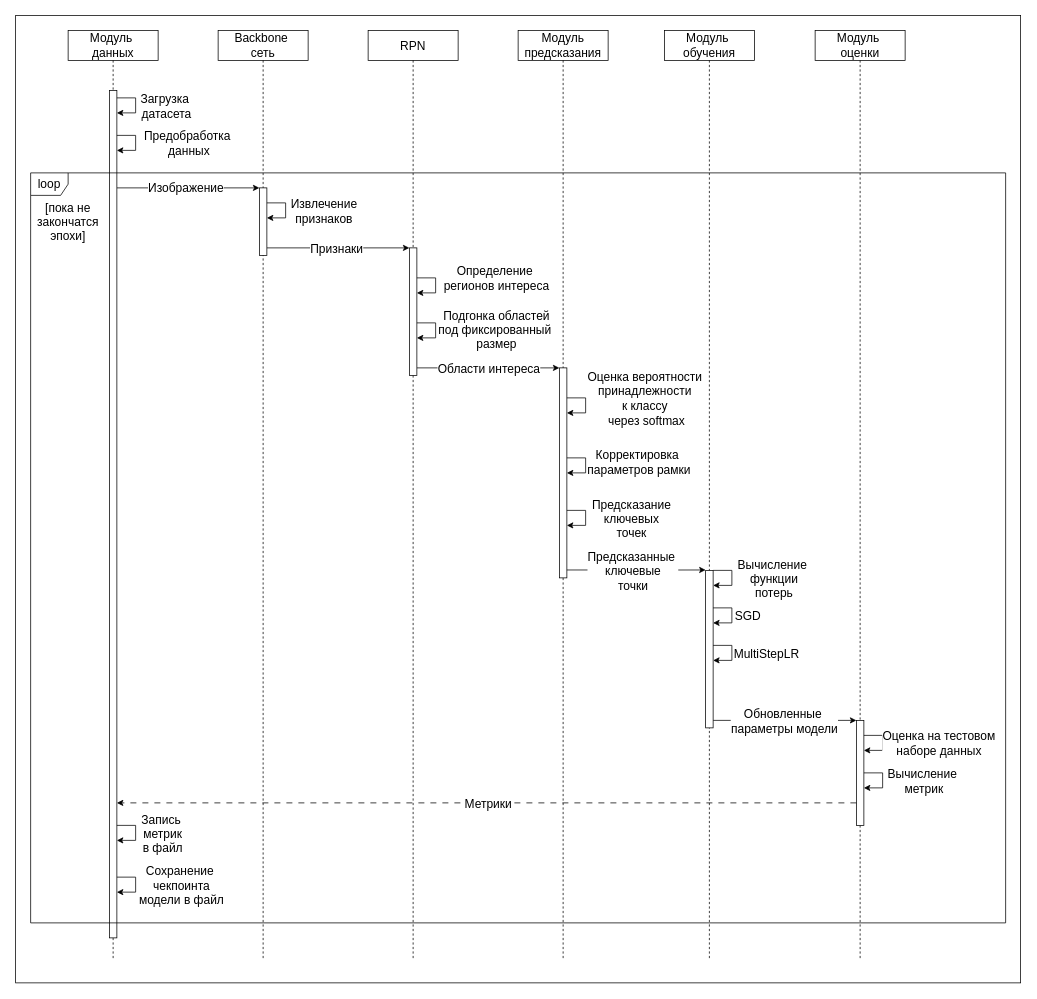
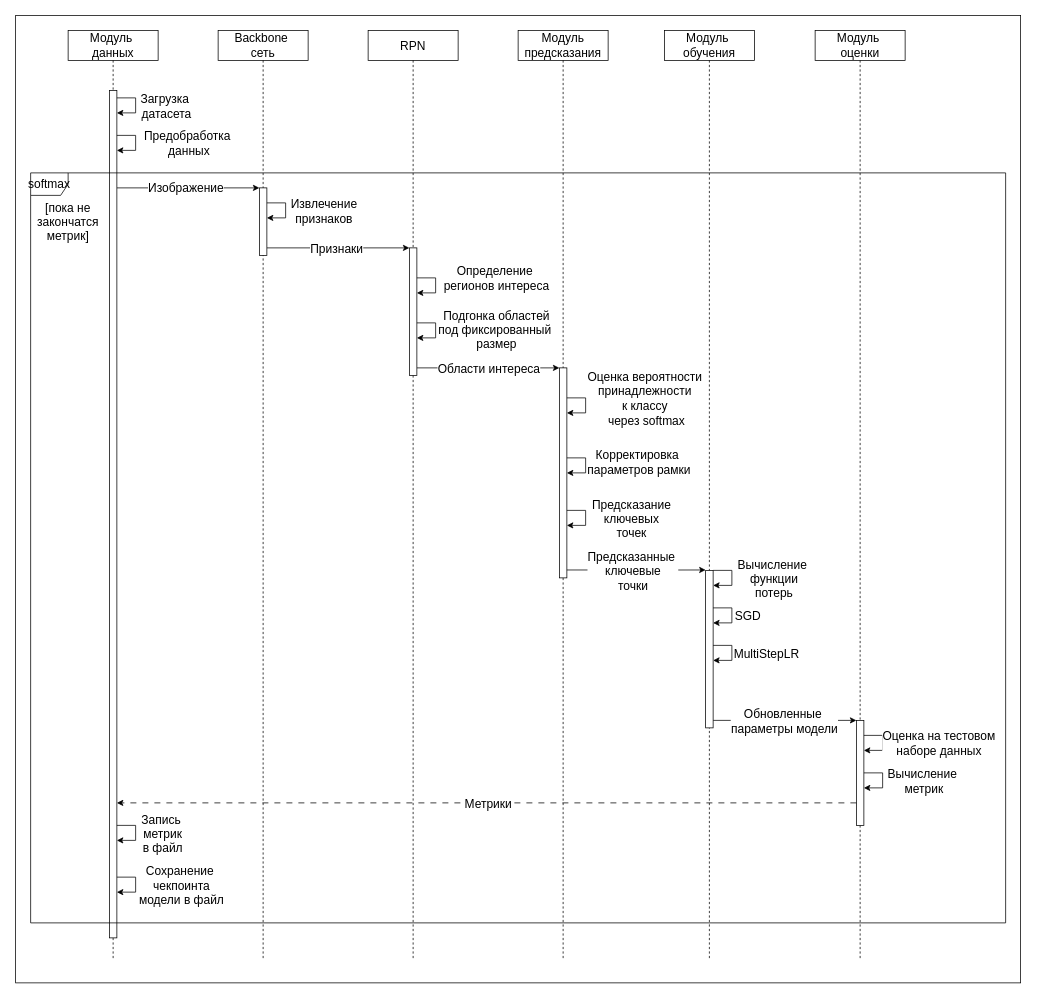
(49, 184) -> (49, 184)
(68, 222) -> (68, 222)
